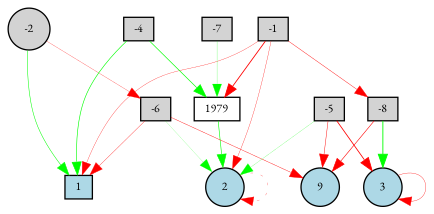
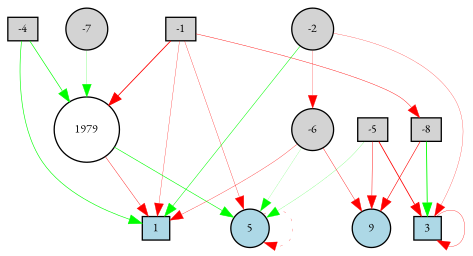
(217, 29) -> (87, 29)
none -> (446, 87)
(156, 109) -> (313, 130)
(217, 109) -> (87, 130)
none -> (123, 181)
(225, 187) -> (250, 228)
(383, 187) -> (428, 228)
